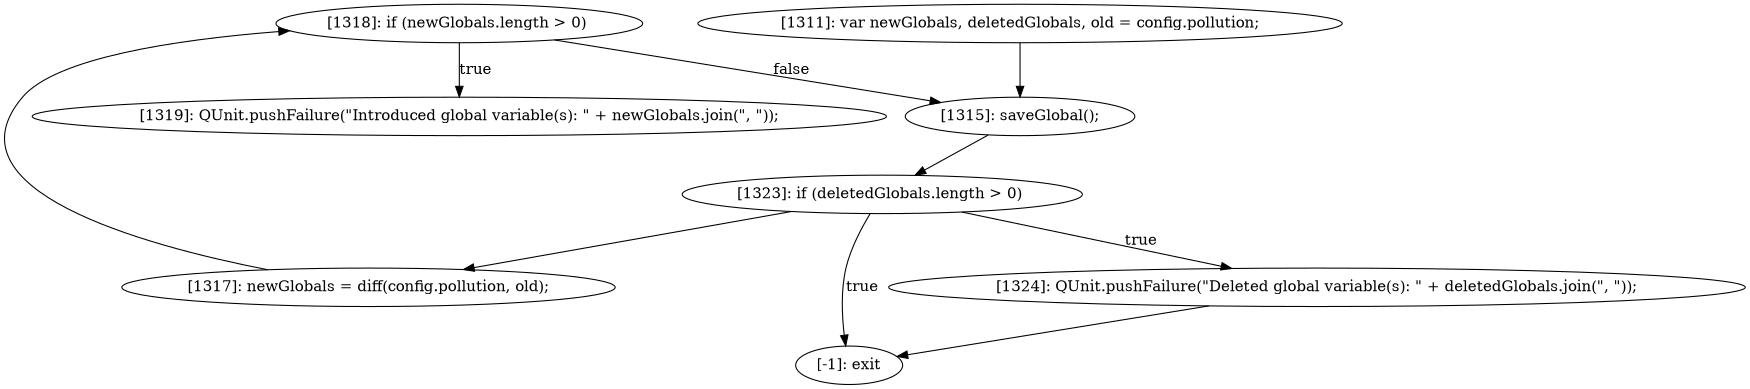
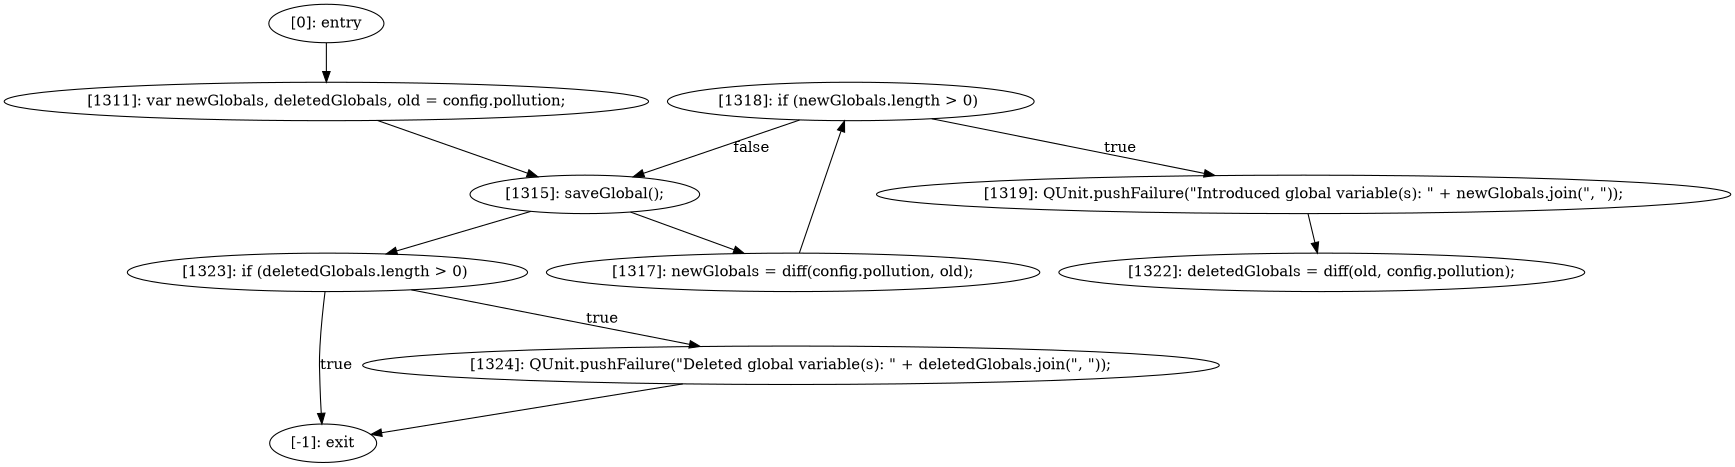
none -> (326, 23)
(633, 240) -> (682, 231)
none -> (1322, 272)
